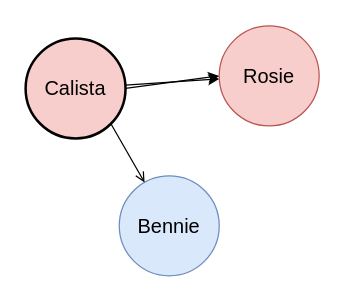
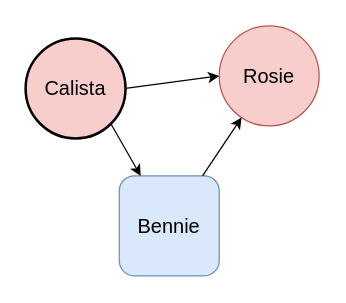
(140, 84) -> (220, 150)
(139, 172) -> (136, 167)
(169, 226) -> (169, 226)
